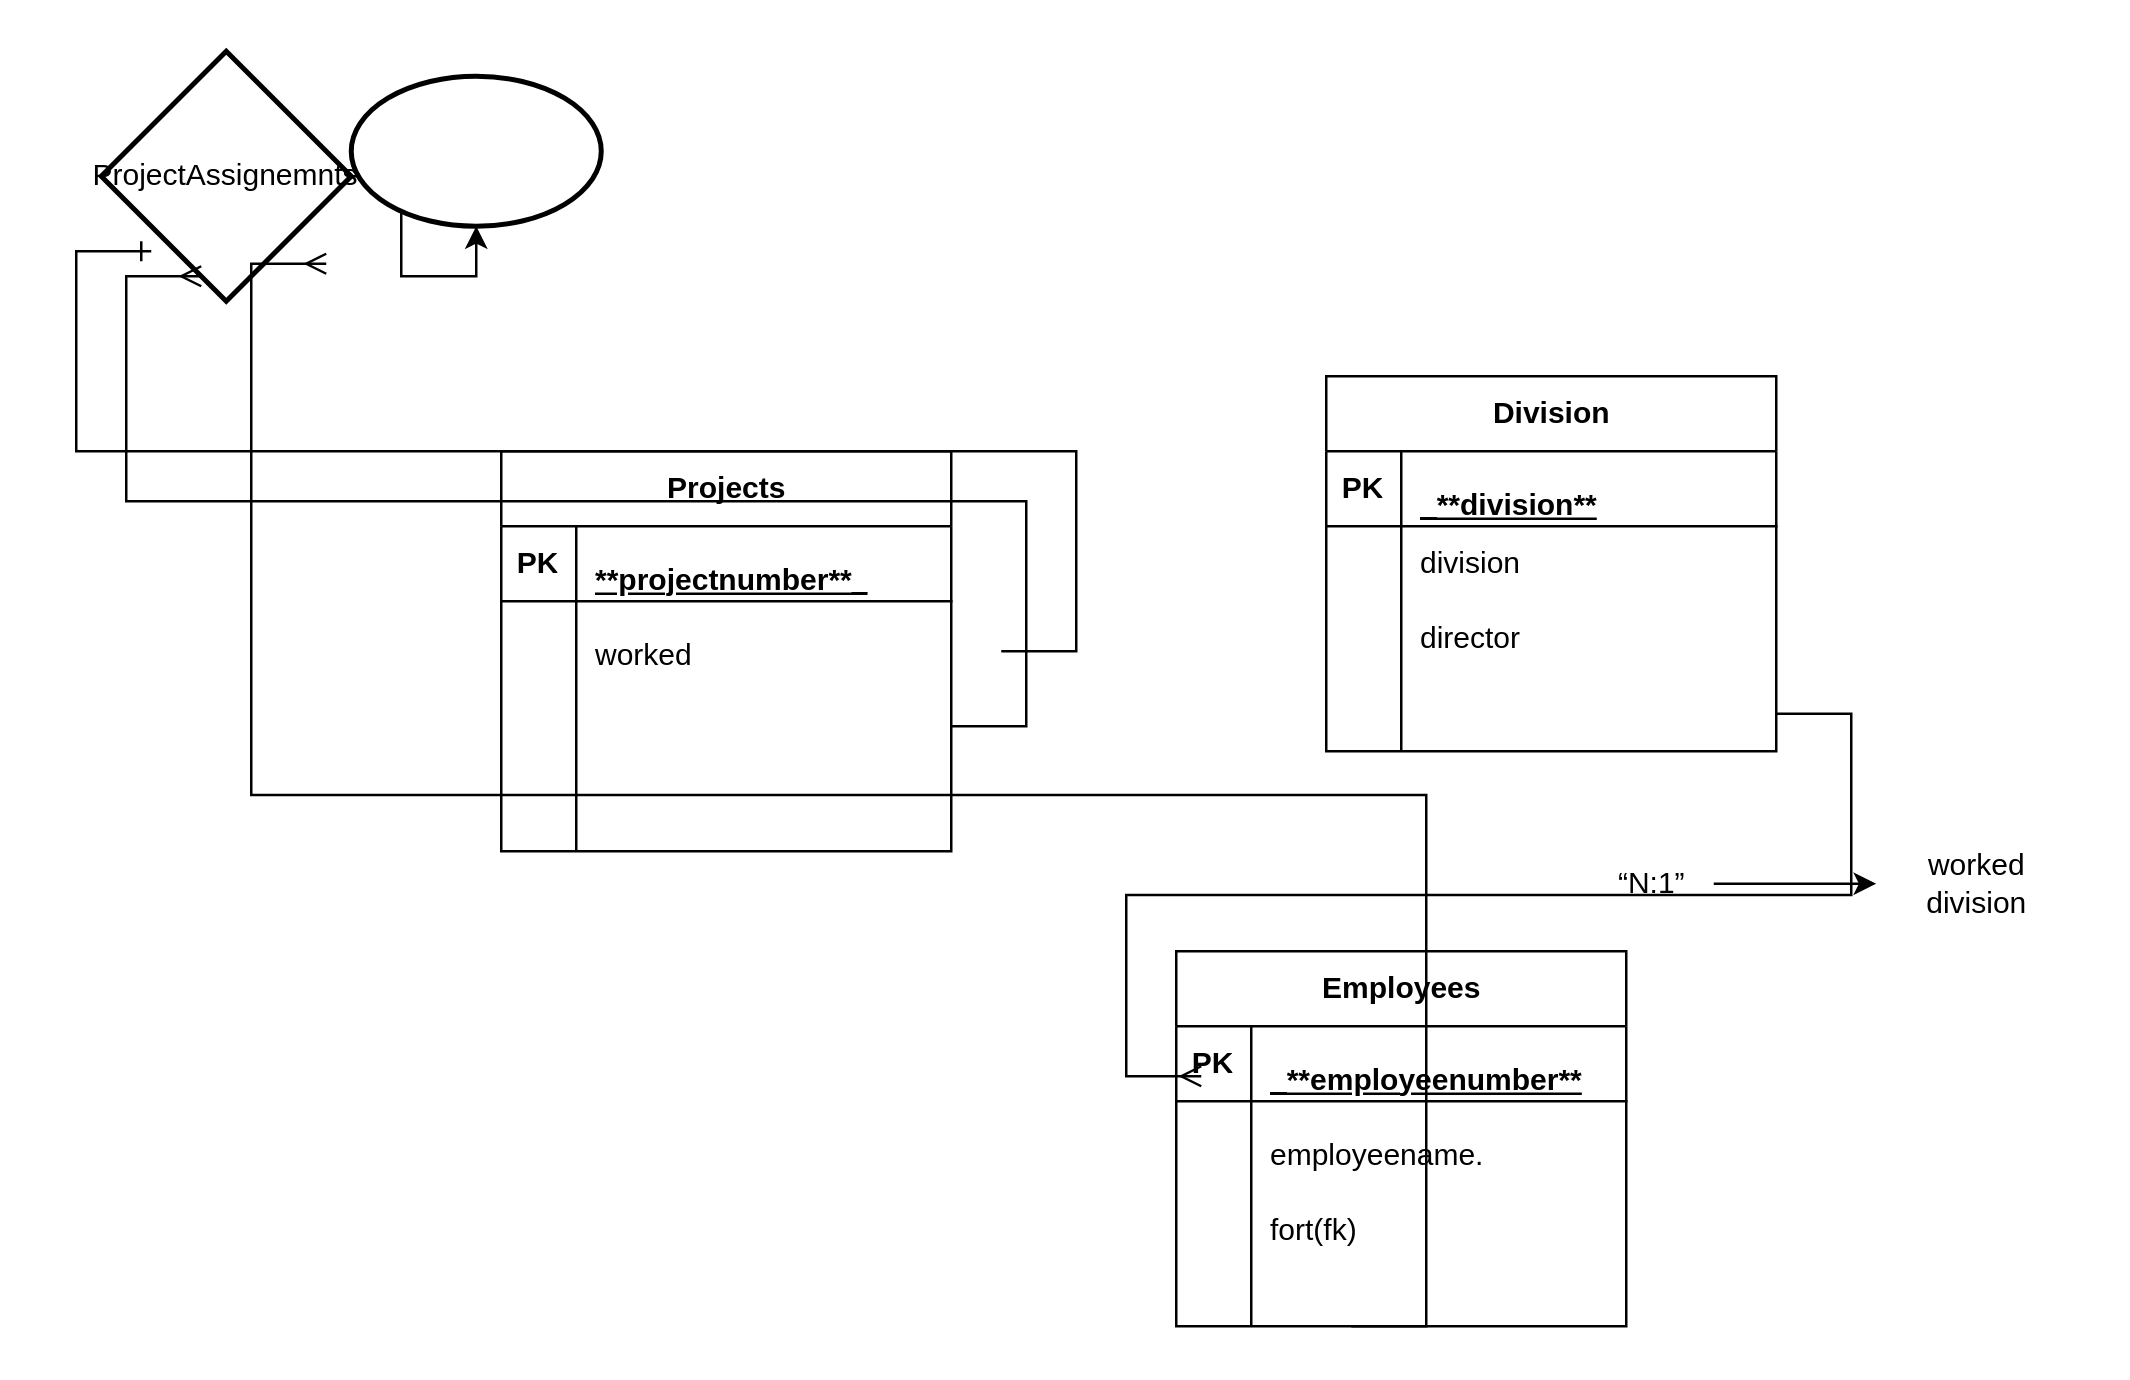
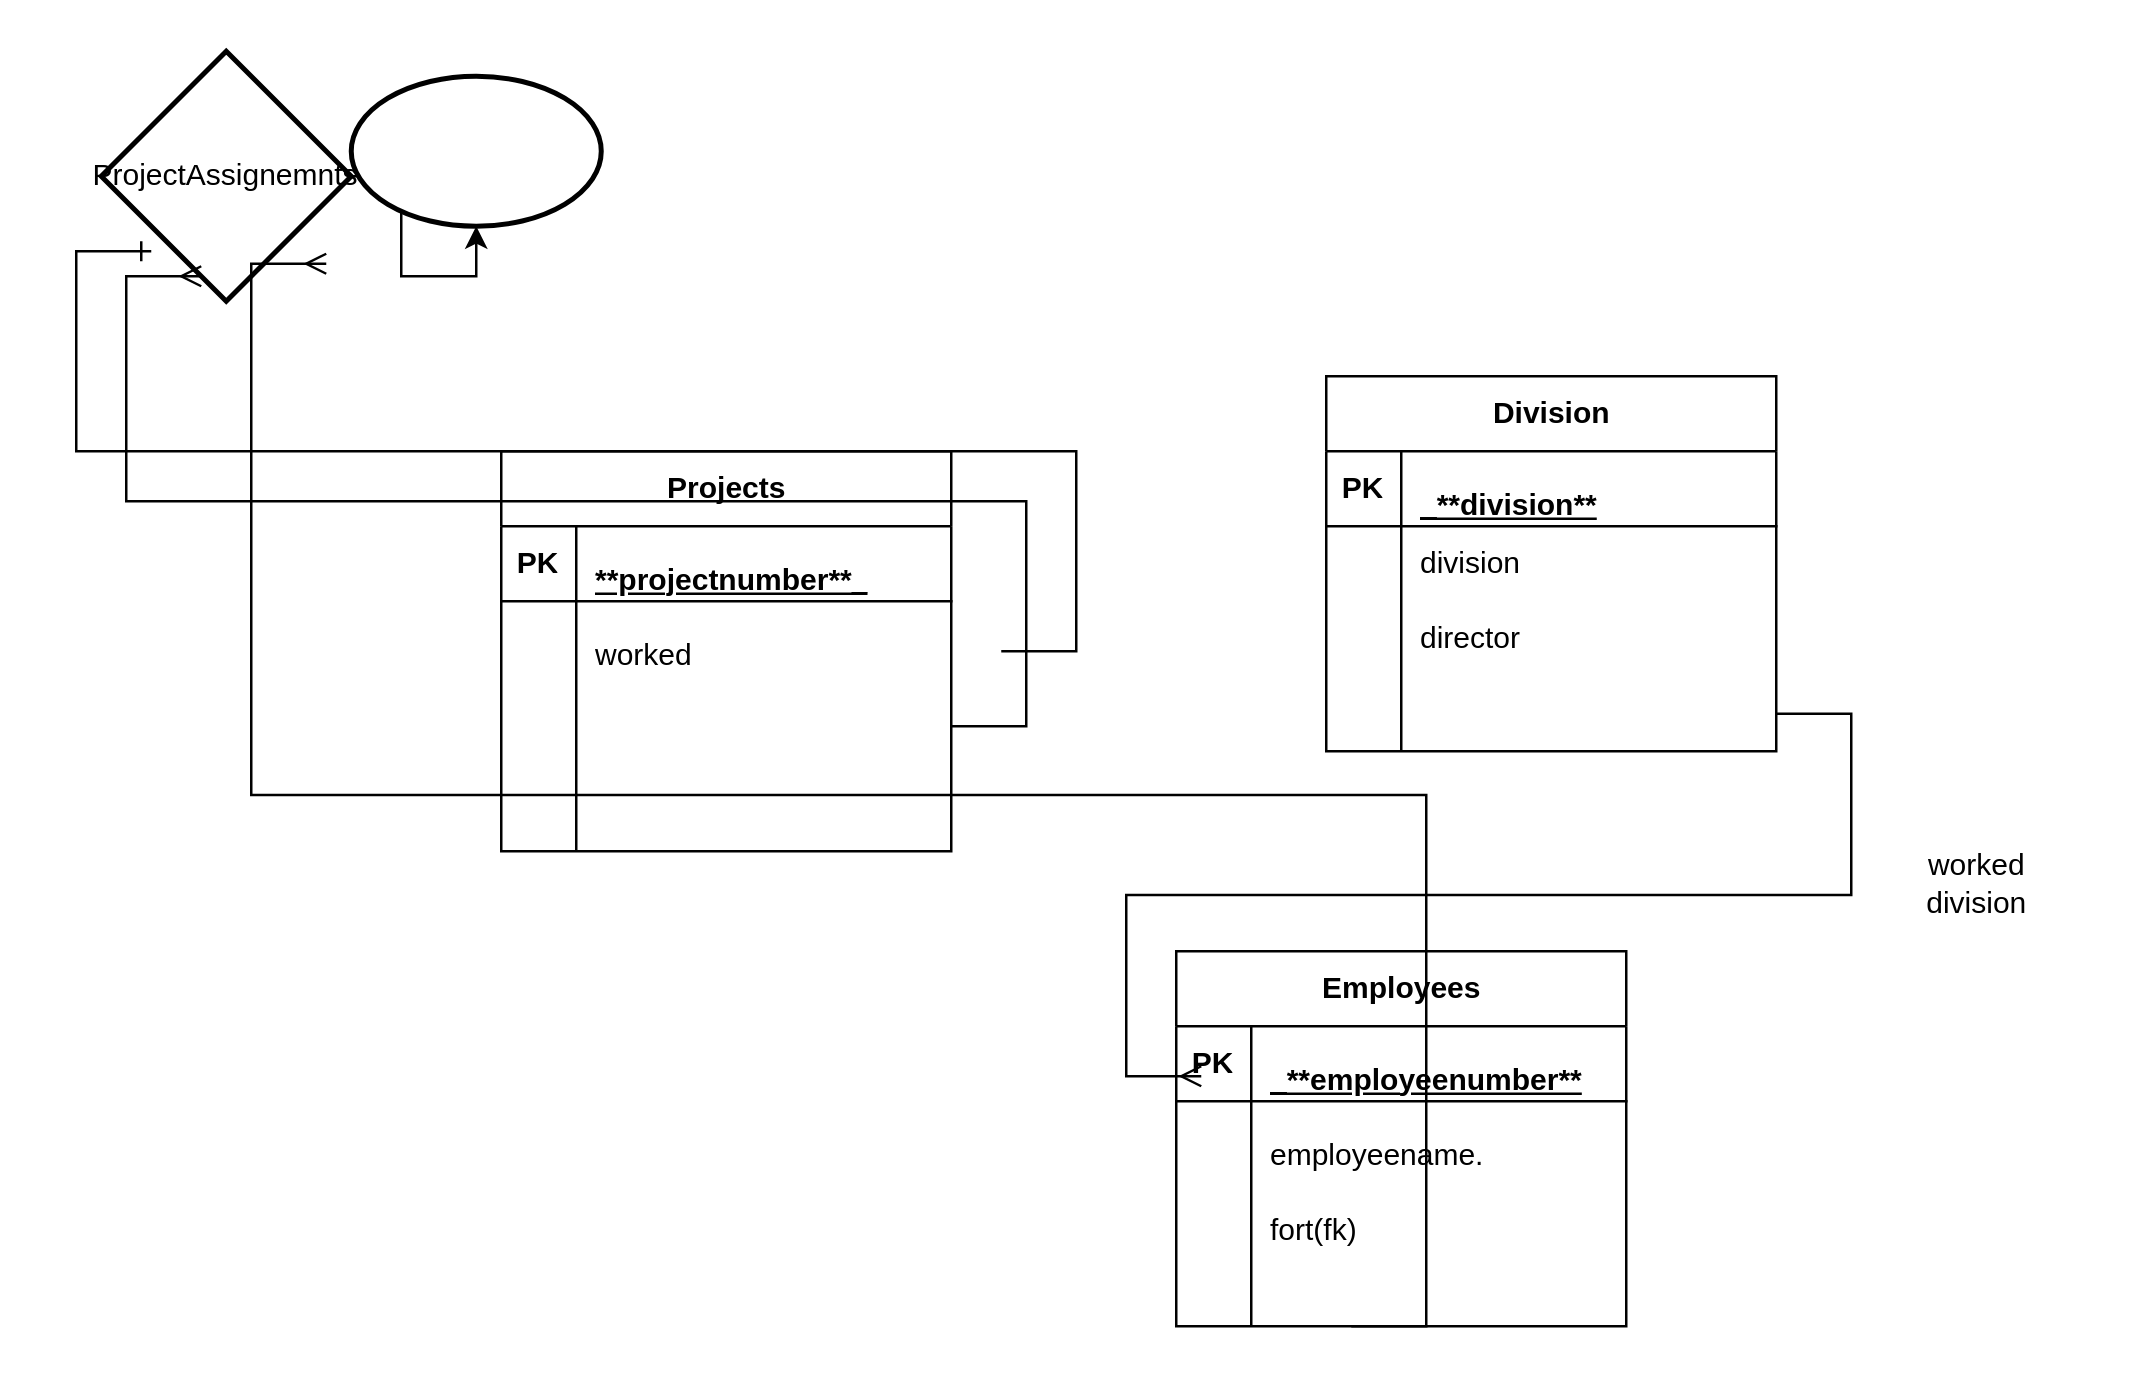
(1651, 884) -> none
(1780, 884) -> none
